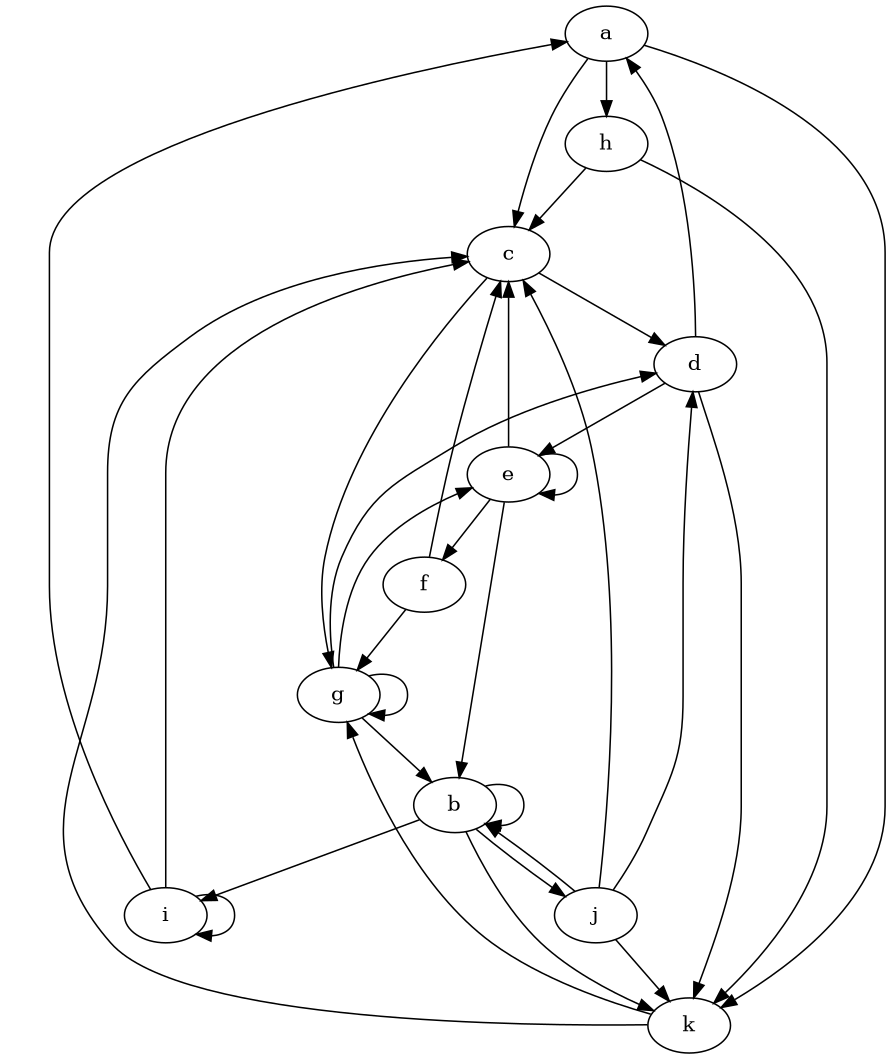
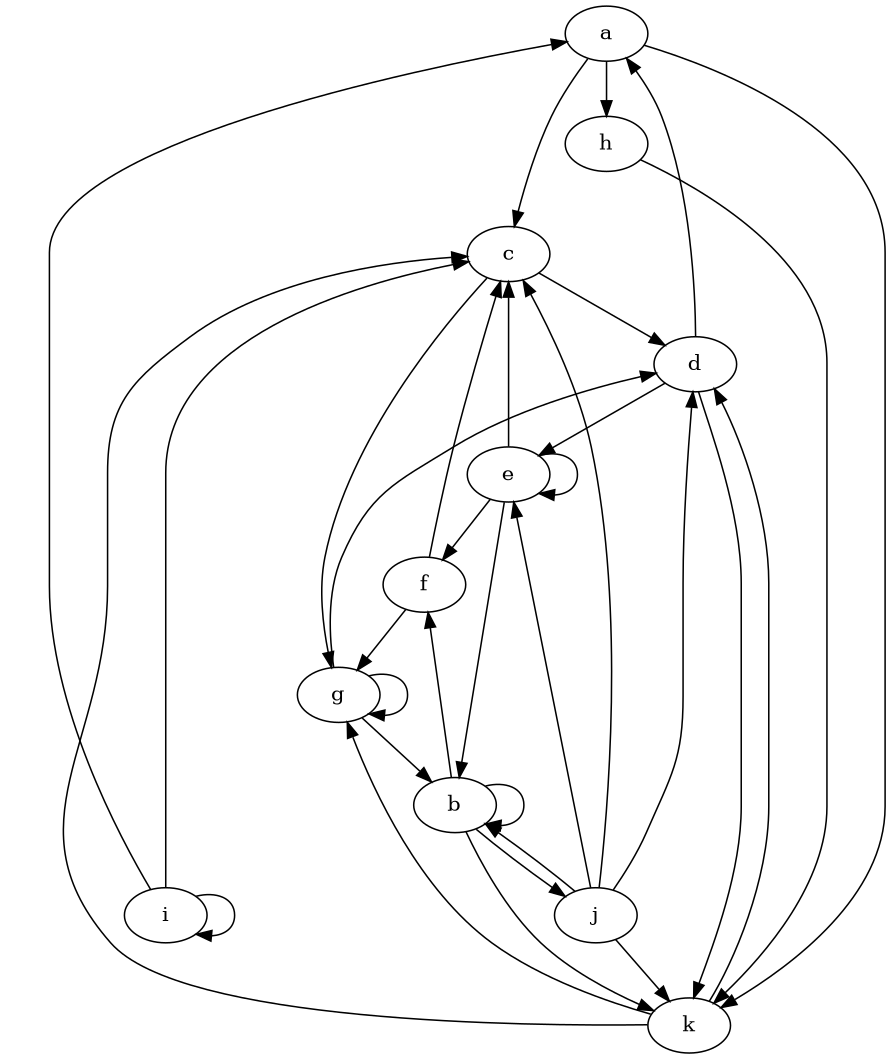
(563, 193) -> none
(368, 560) -> (554, 703)
none -> (769, 704)
(318, 857) -> (441, 703)
